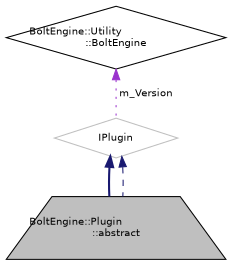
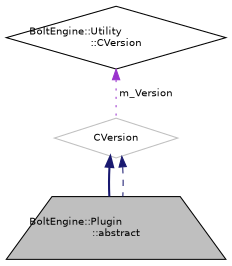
(116, 38) -> (116, 38)
(116, 138) -> (116, 138)
